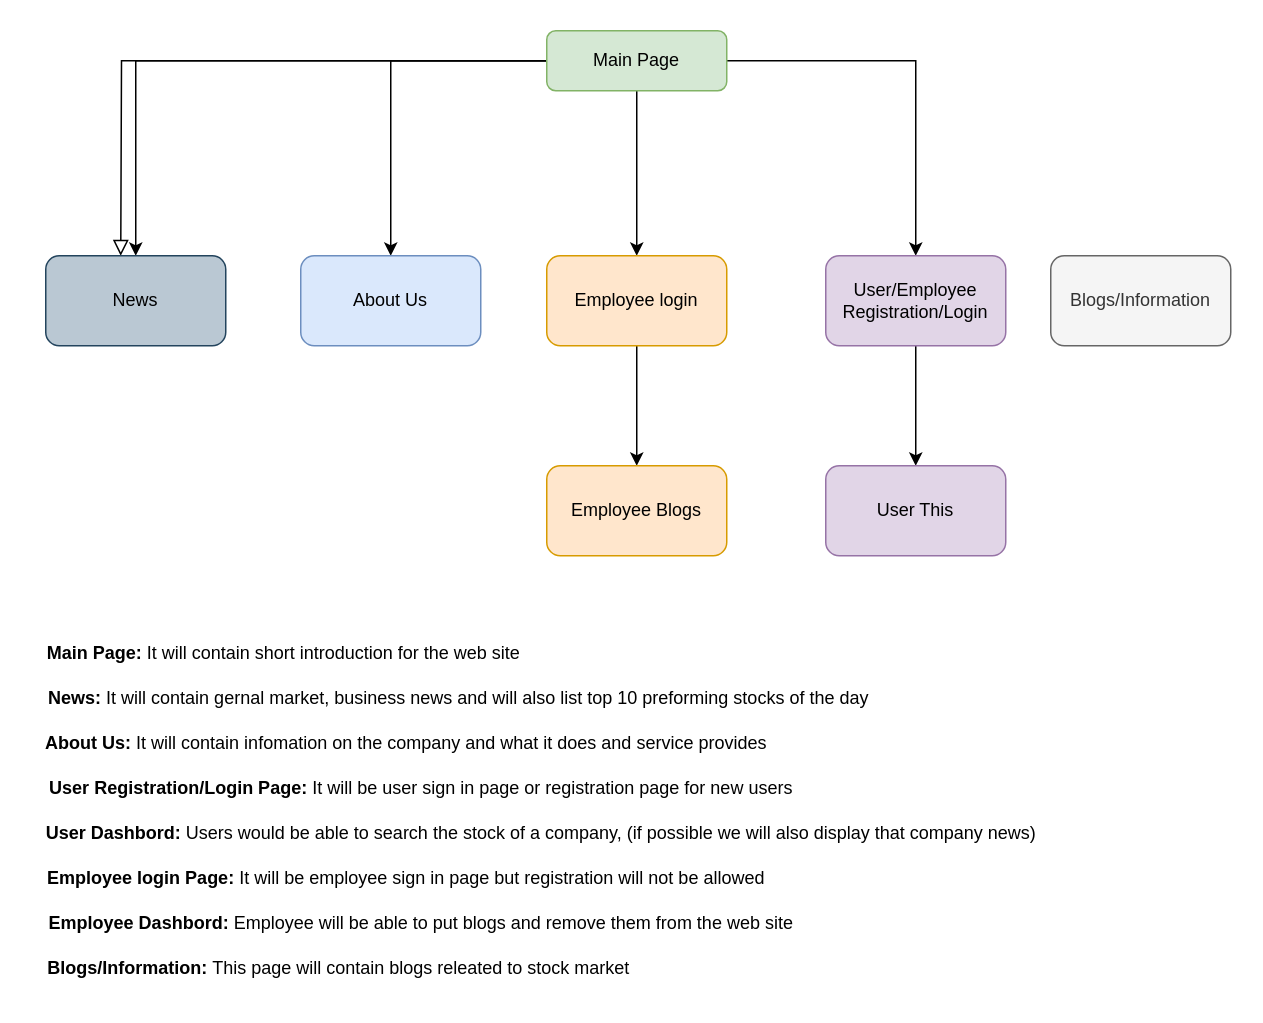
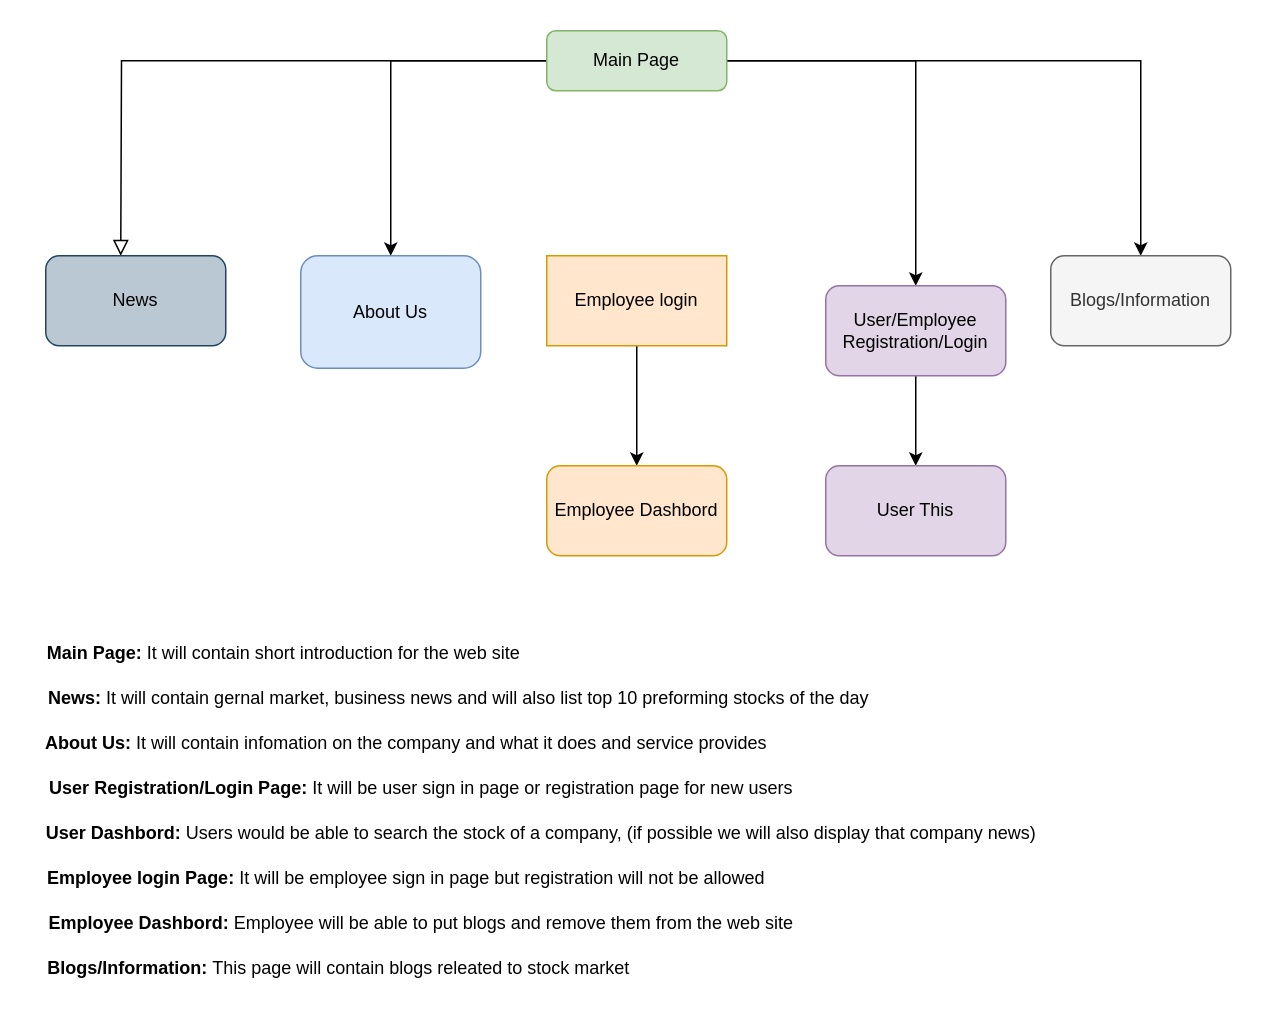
(136, 154) -> (1122, 61)
(637, 168) -> none
(391, 301) -> (391, 312)
(637, 301) -> (637, 301)
(916, 301) -> (916, 331)
(637, 511) -> (637, 511)
